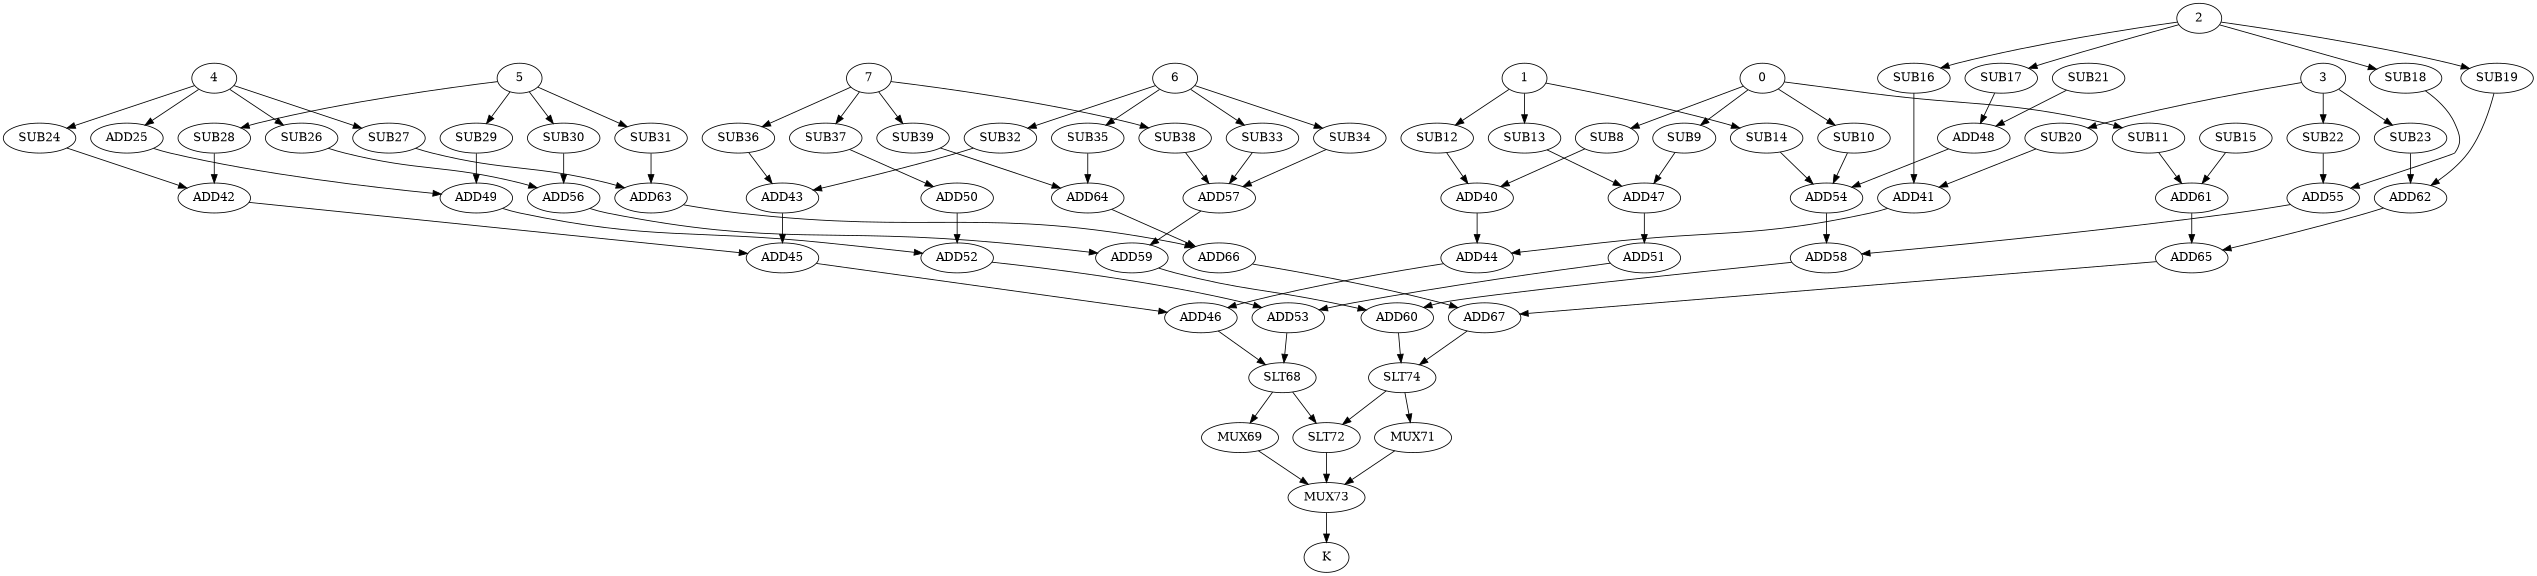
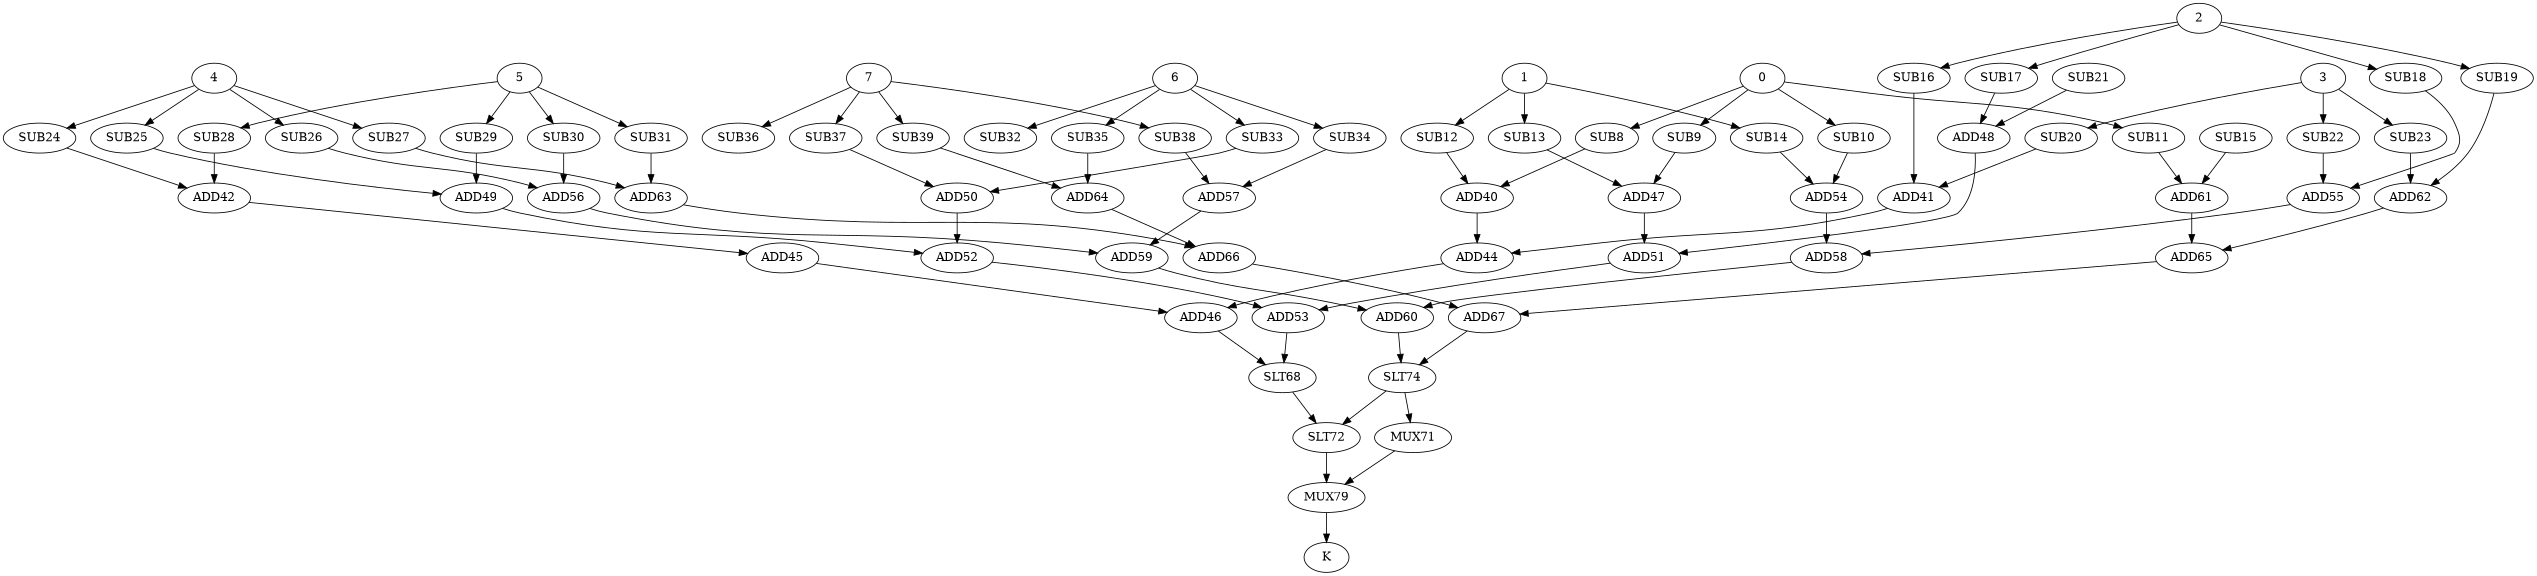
(127, 138) -> (127, 138)
(1243, 165) -> (1118, 171)
(1904, 166) -> (1855, 232)
(782, 198) -> none
(1240, 438) -> none
(1327, 498) -> (1327, 498)
